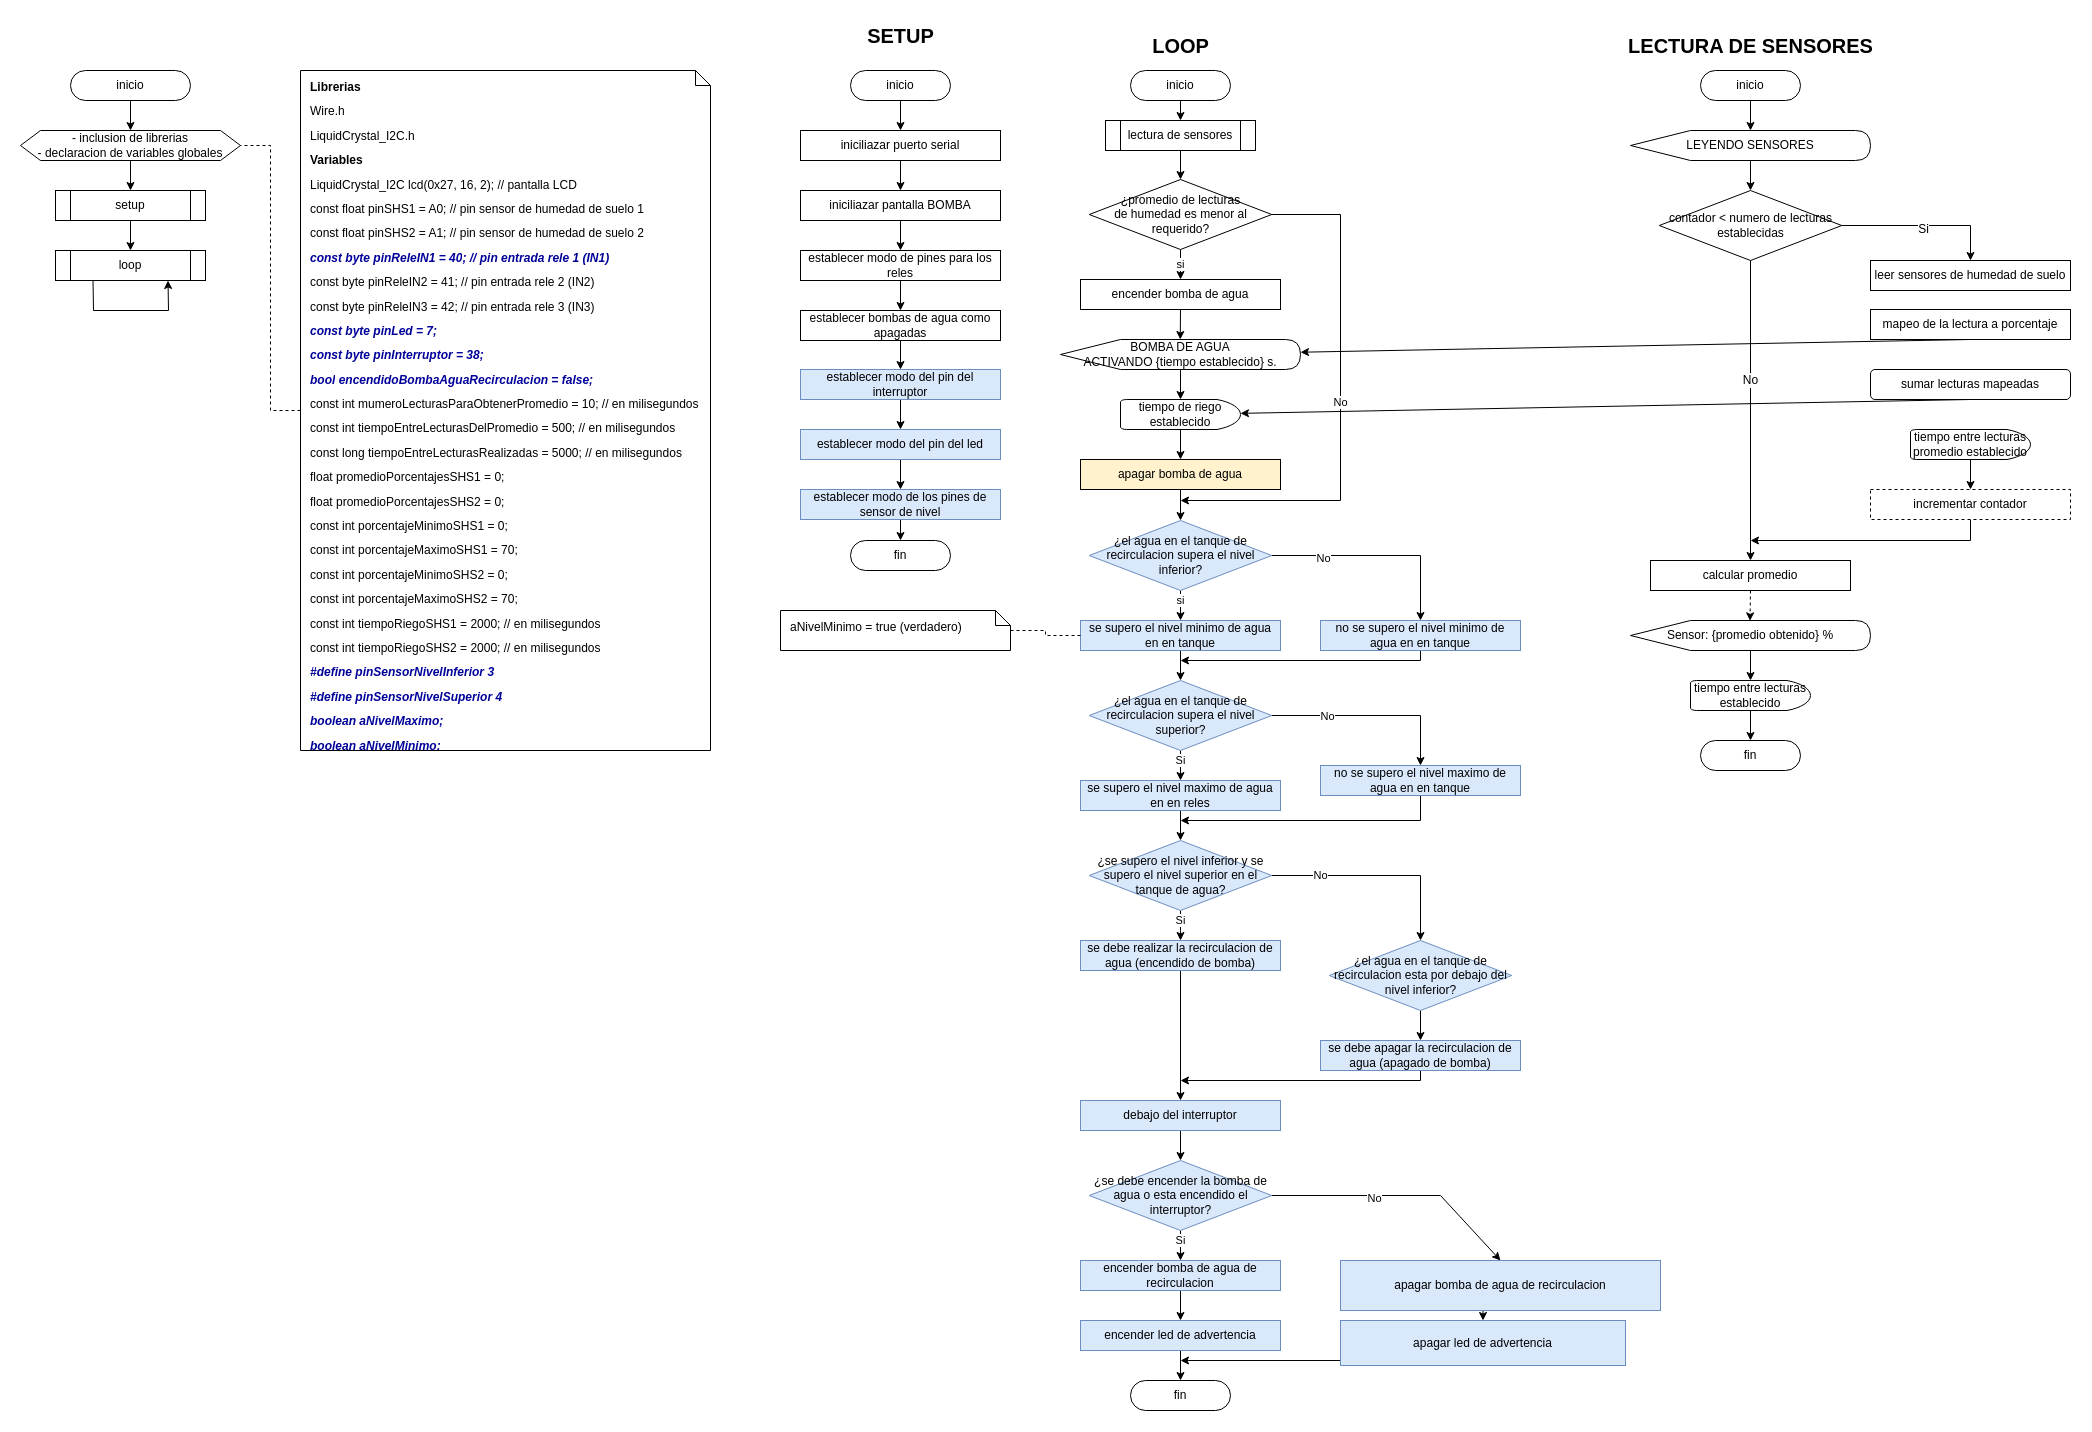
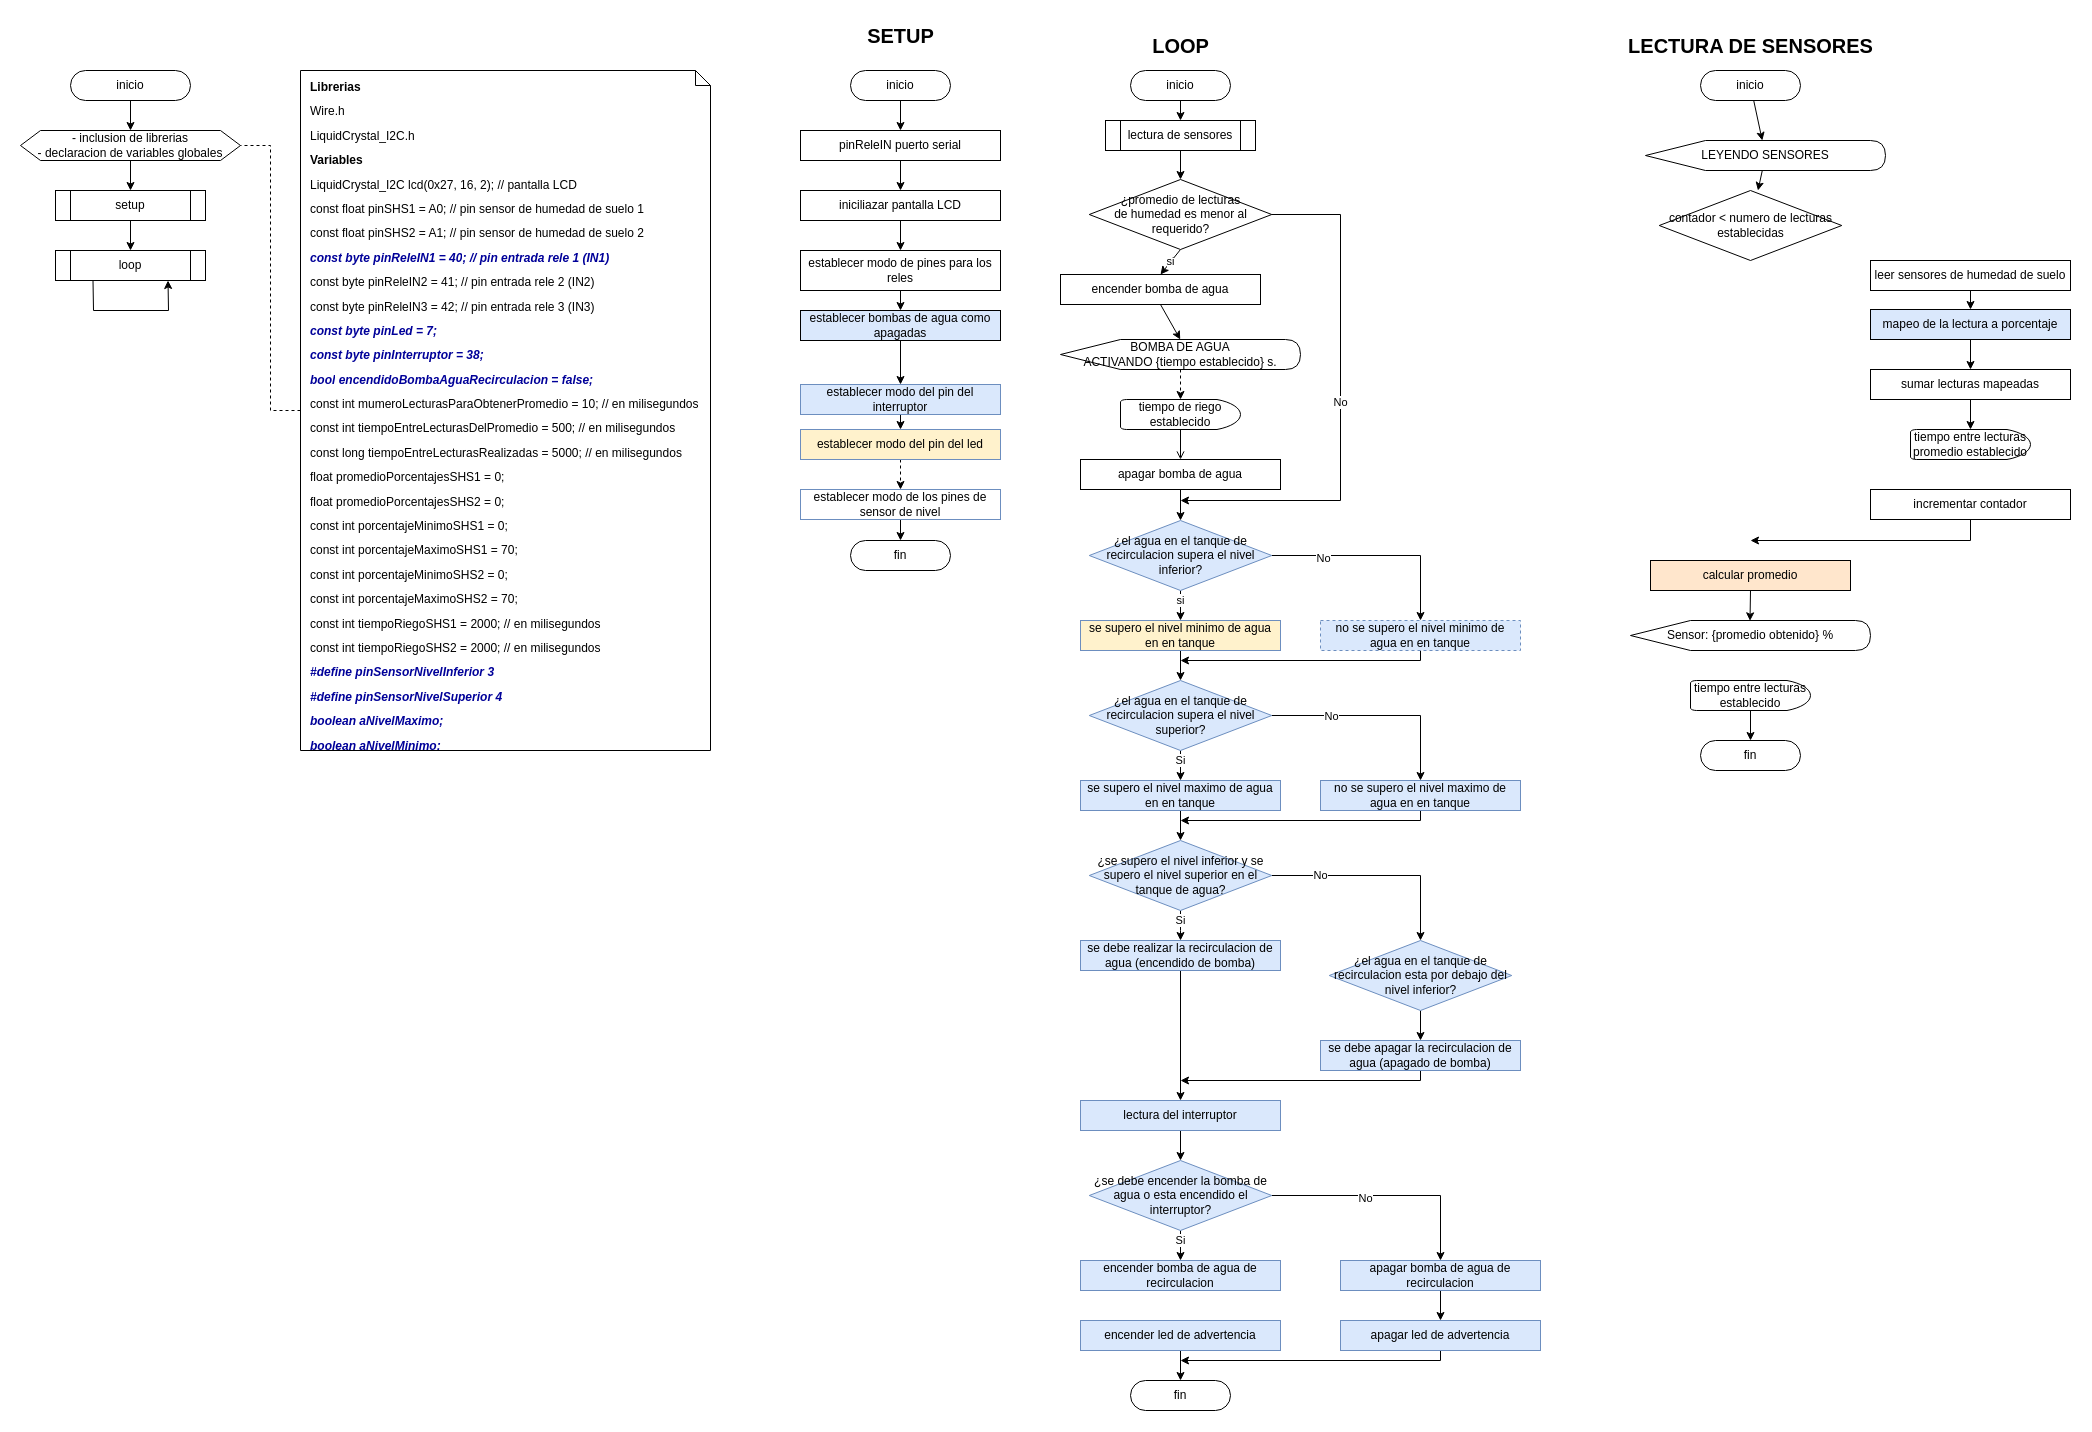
(901, 146) -> (901, 146)
(1751, 146) -> (1766, 156)
(901, 206) -> (901, 206)
(1920, 226) -> none
(901, 266) -> (901, 271)
(1181, 295) -> (1161, 290)
none -> (1971, 297)
(1971, 325) -> (1971, 325)
(901, 326) -> (901, 326)
(1626, 346) -> (1971, 351)
(1181, 381) -> (1181, 381)
(901, 385) -> (901, 400)
(1971, 385) -> (1971, 385)
(1596, 407) -> (1971, 411)
(1751, 407) -> none
(901, 445) -> (901, 445)
(1181, 451) -> (1181, 453)
(901, 471) -> (901, 471)
(1971, 471) -> none
(1181, 475) -> (1181, 475)
(901, 505) -> (901, 505)
(1971, 505) -> (1971, 505)
(1751, 576) -> (1751, 576)
(1750, 603) -> (1750, 603)
(896, 631) -> none
(1046, 633) -> none
(1181, 636) -> (1181, 636)
(1421, 636) -> (1421, 636)
(1751, 662) -> none
(1421, 781) -> (1421, 796)
(1181, 796) -> (1181, 796)
(1181, 1116) -> (1181, 1116)
(1501, 1286) -> (1441, 1276)
(1181, 1302) -> none
(1483, 1343) -> (1441, 1336)
